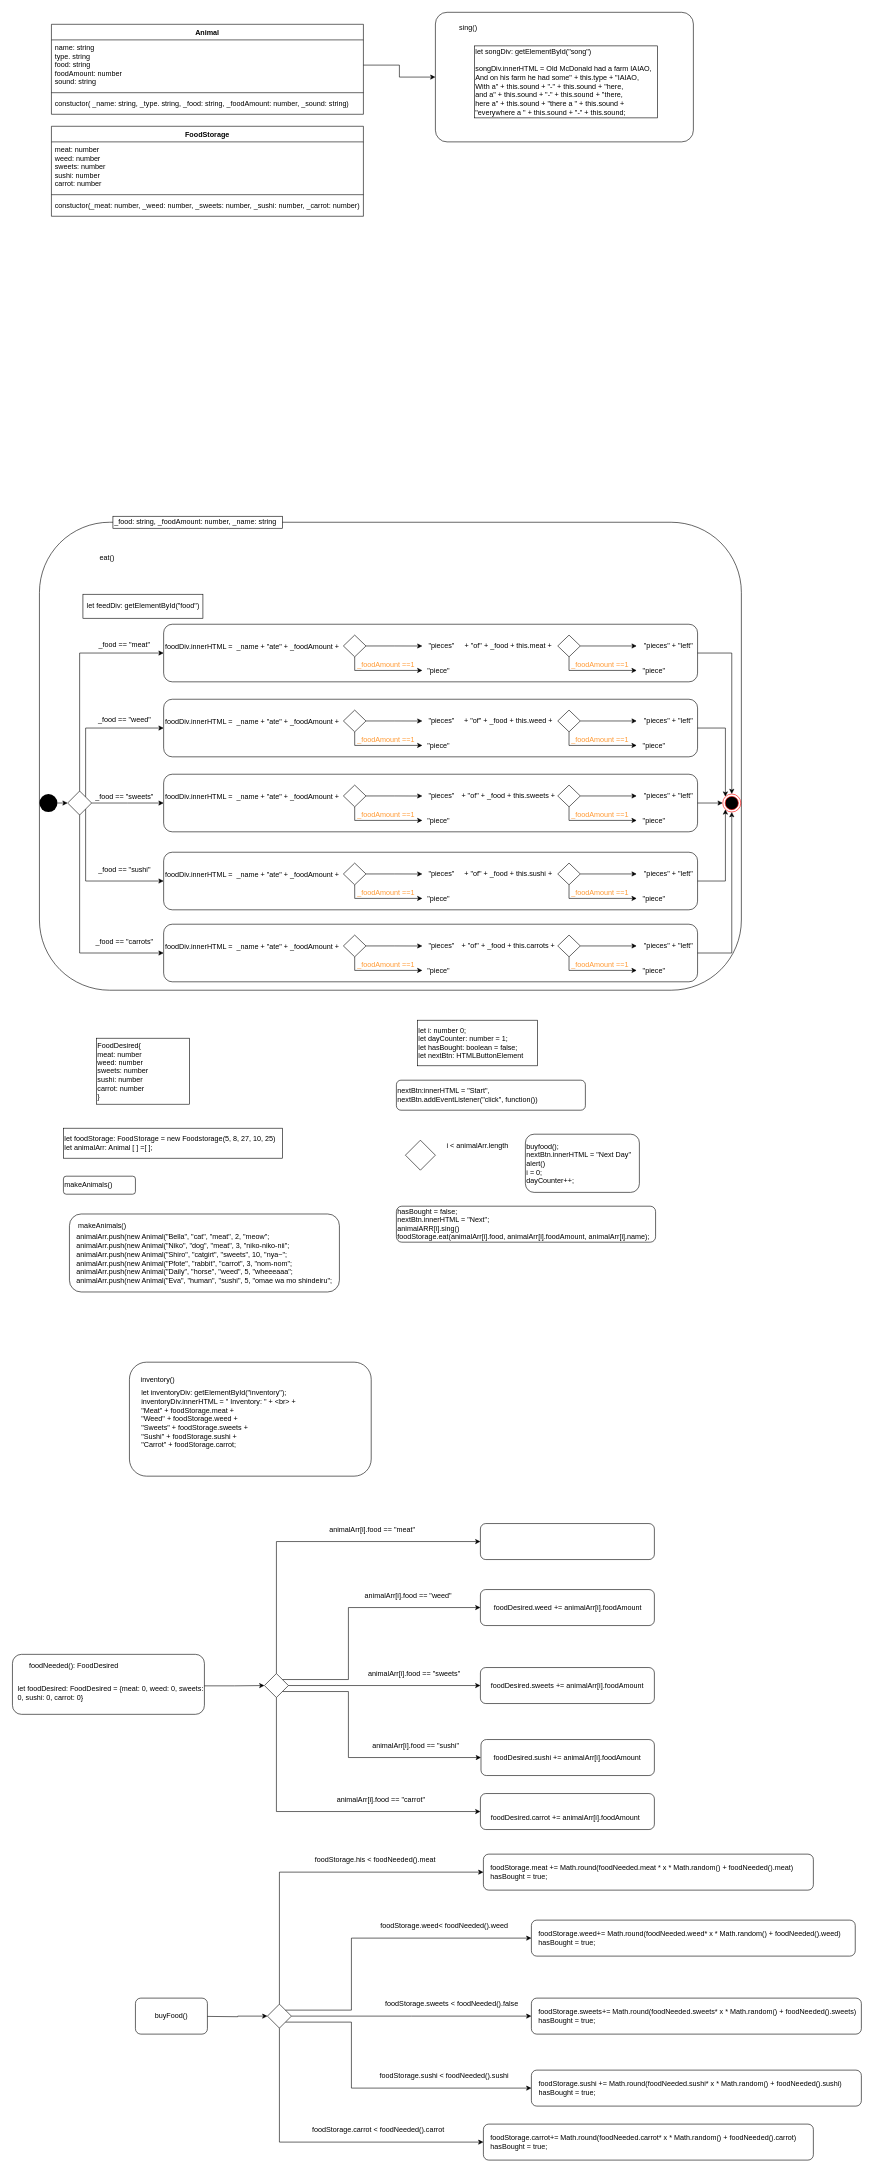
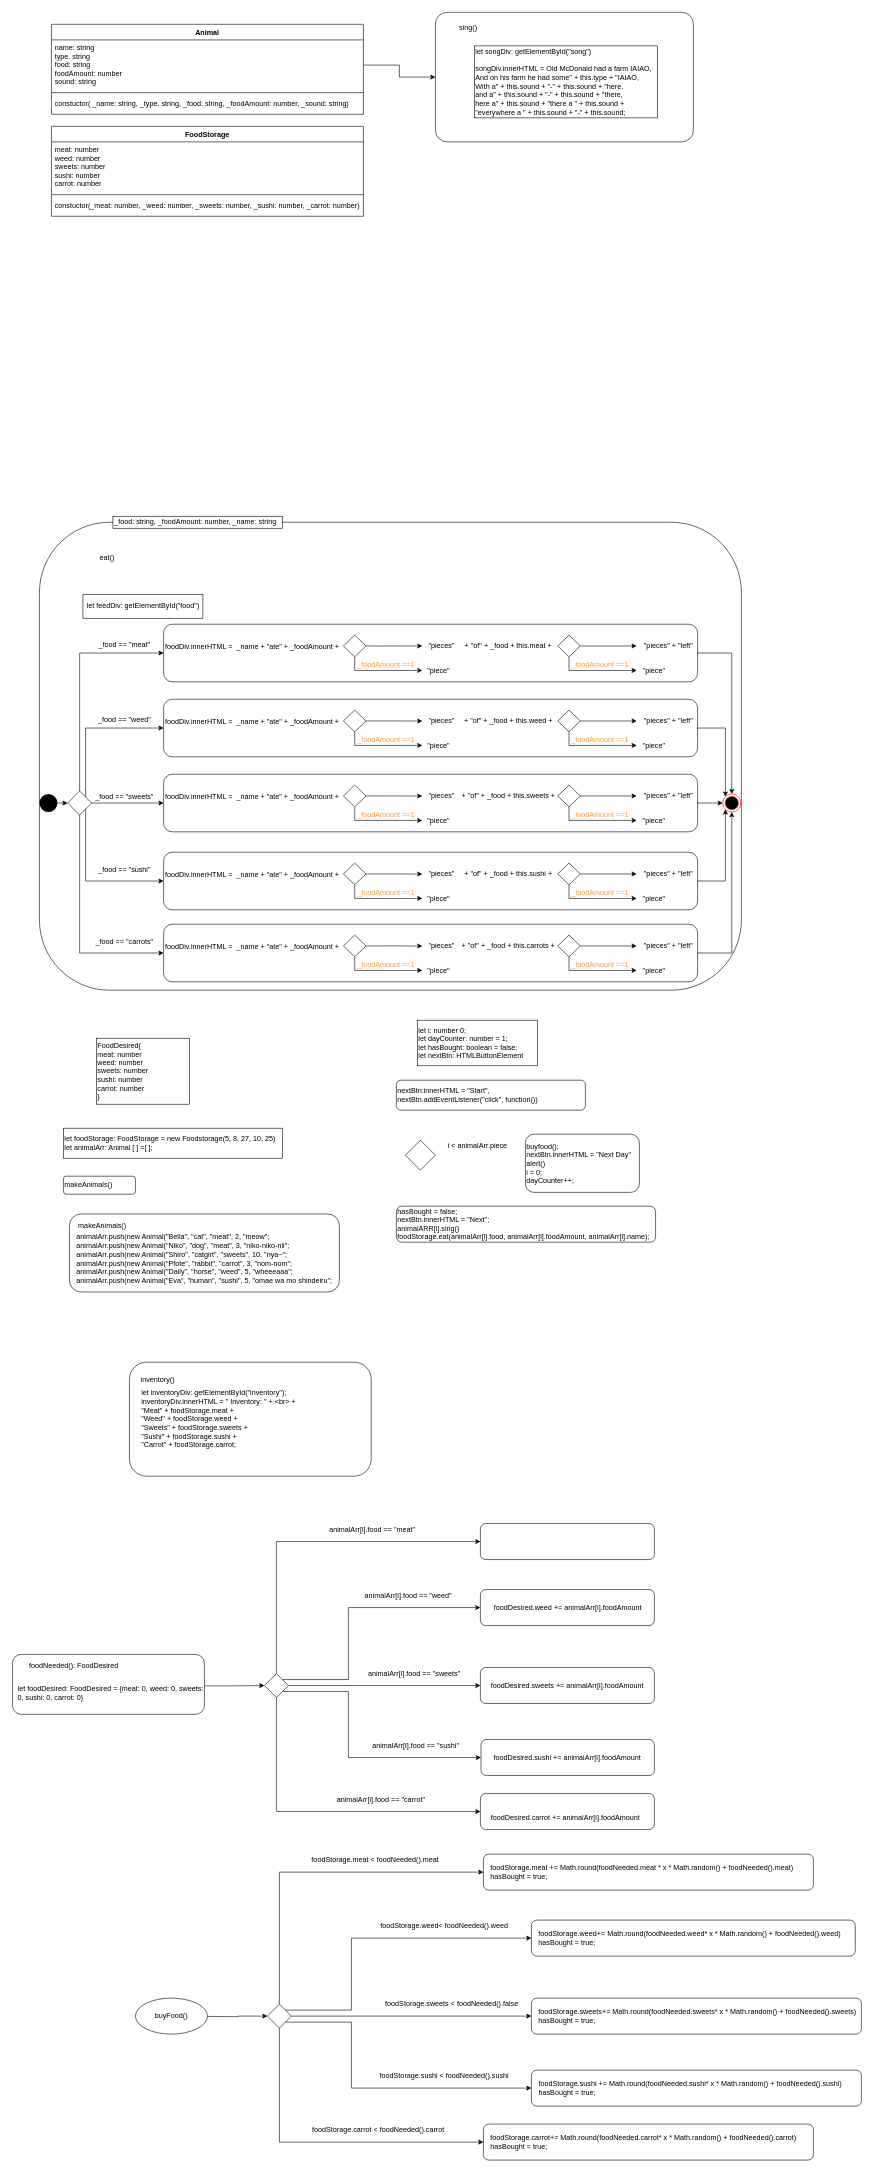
(478, 1146) -> (478, 1146)
(375, 1860) -> (375, 1860)
(171, 2016) -> (171, 2016)
